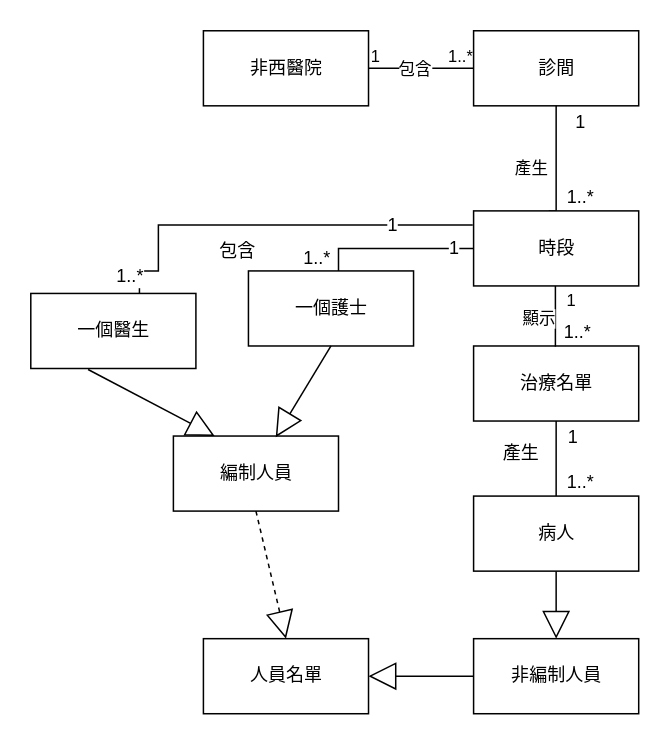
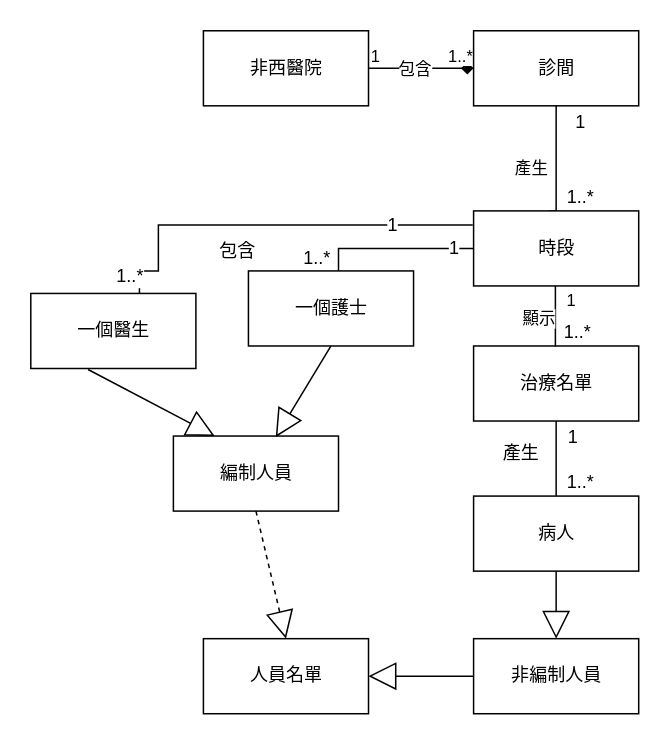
(466, 68) -> (461, 68)
